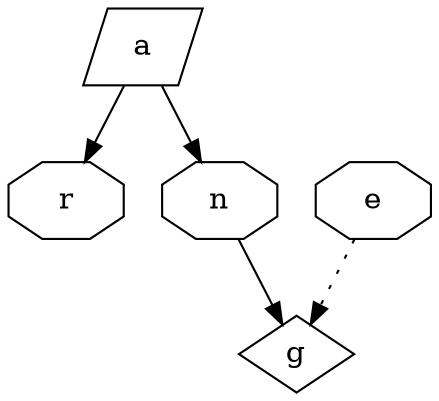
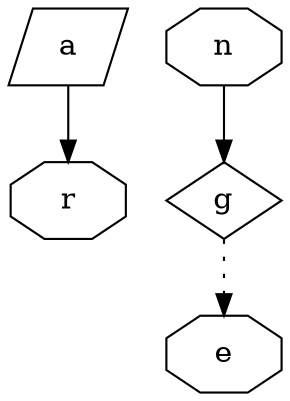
(176, 114) -> none
(337, 273) -> (224, 267)
